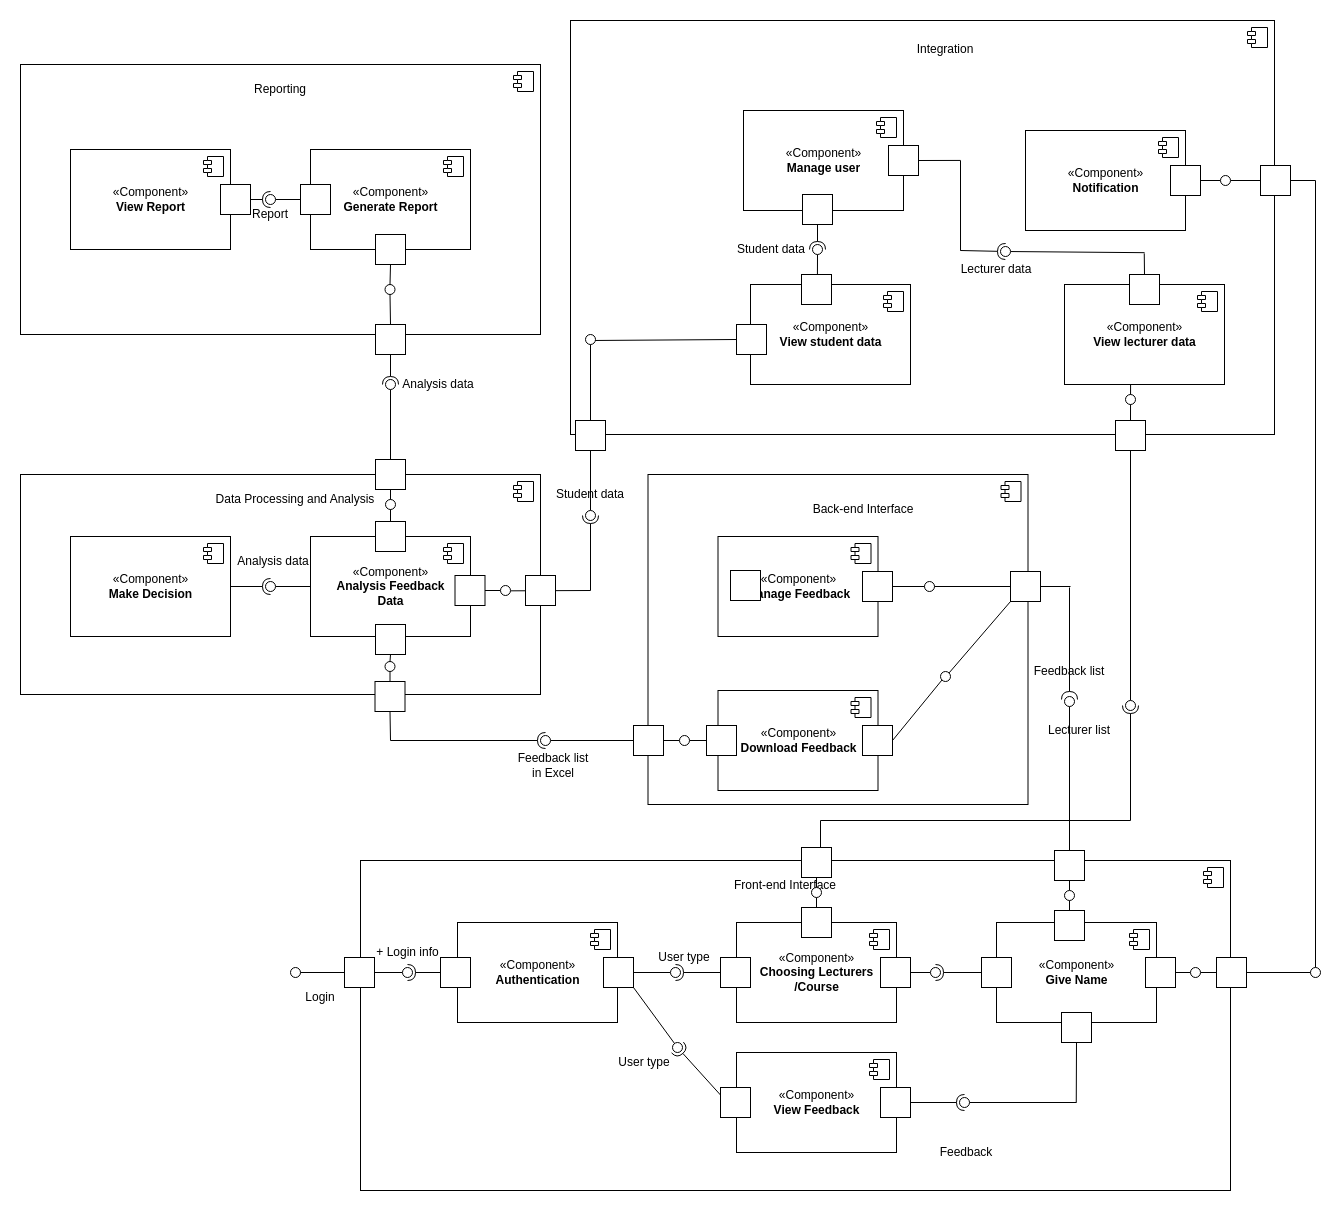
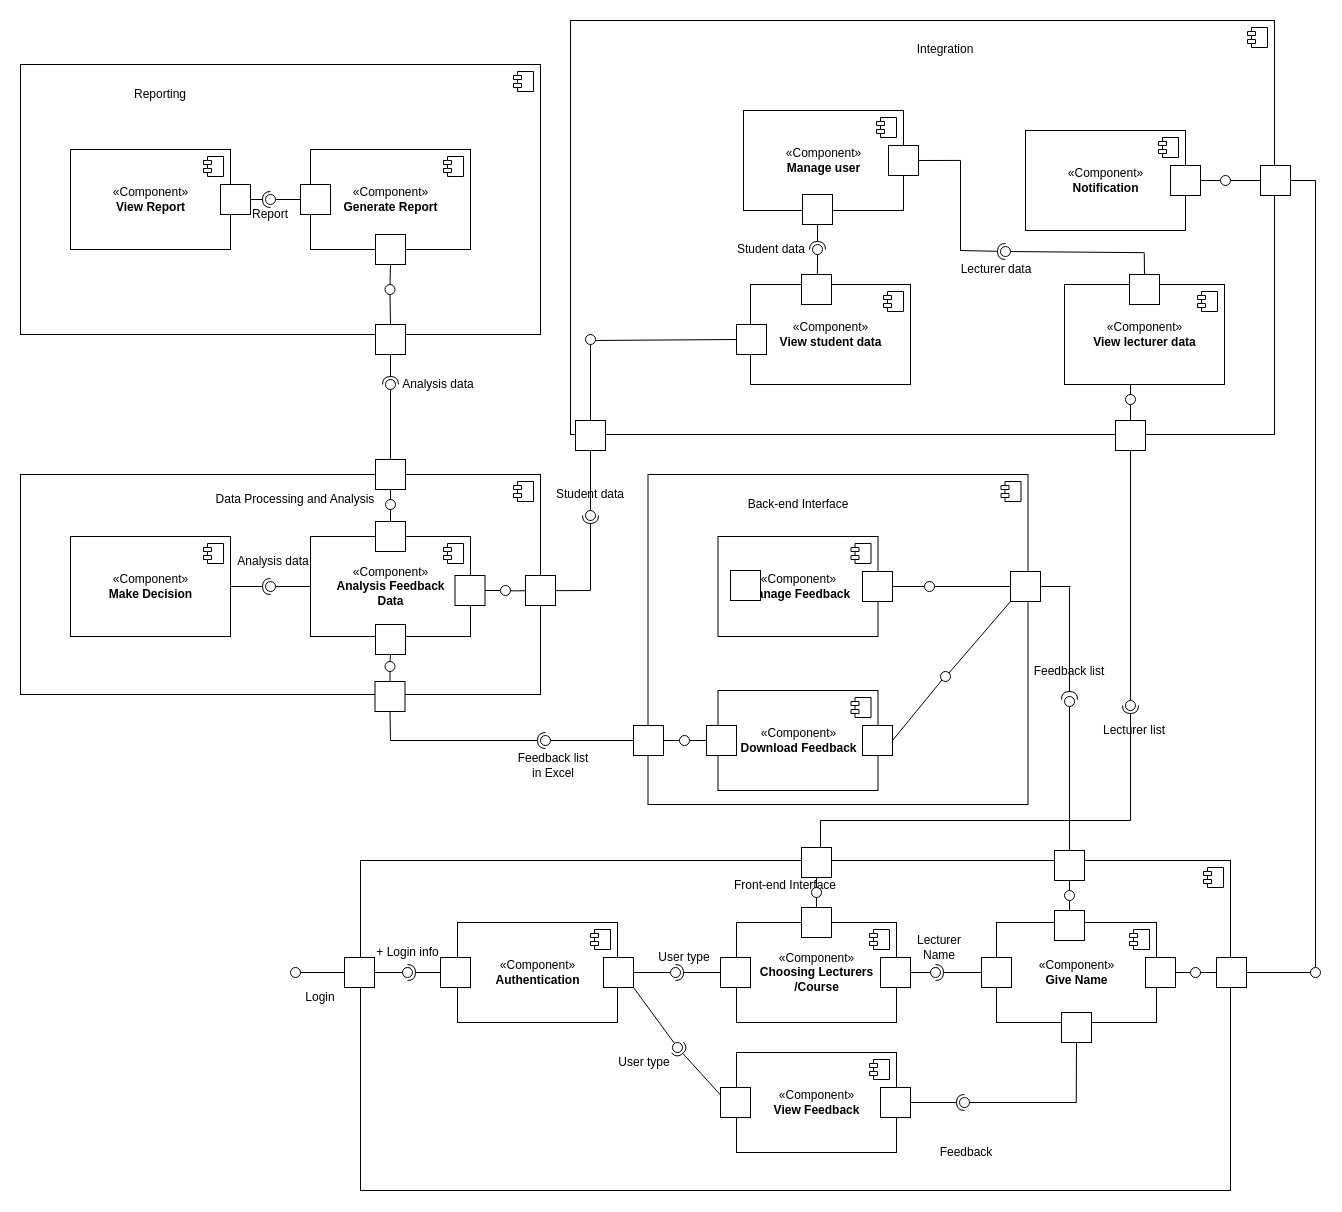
(281, 90) -> (161, 95)
(863, 510) -> (798, 505)
(1080, 731) -> (1135, 731)
none -> (940, 948)
